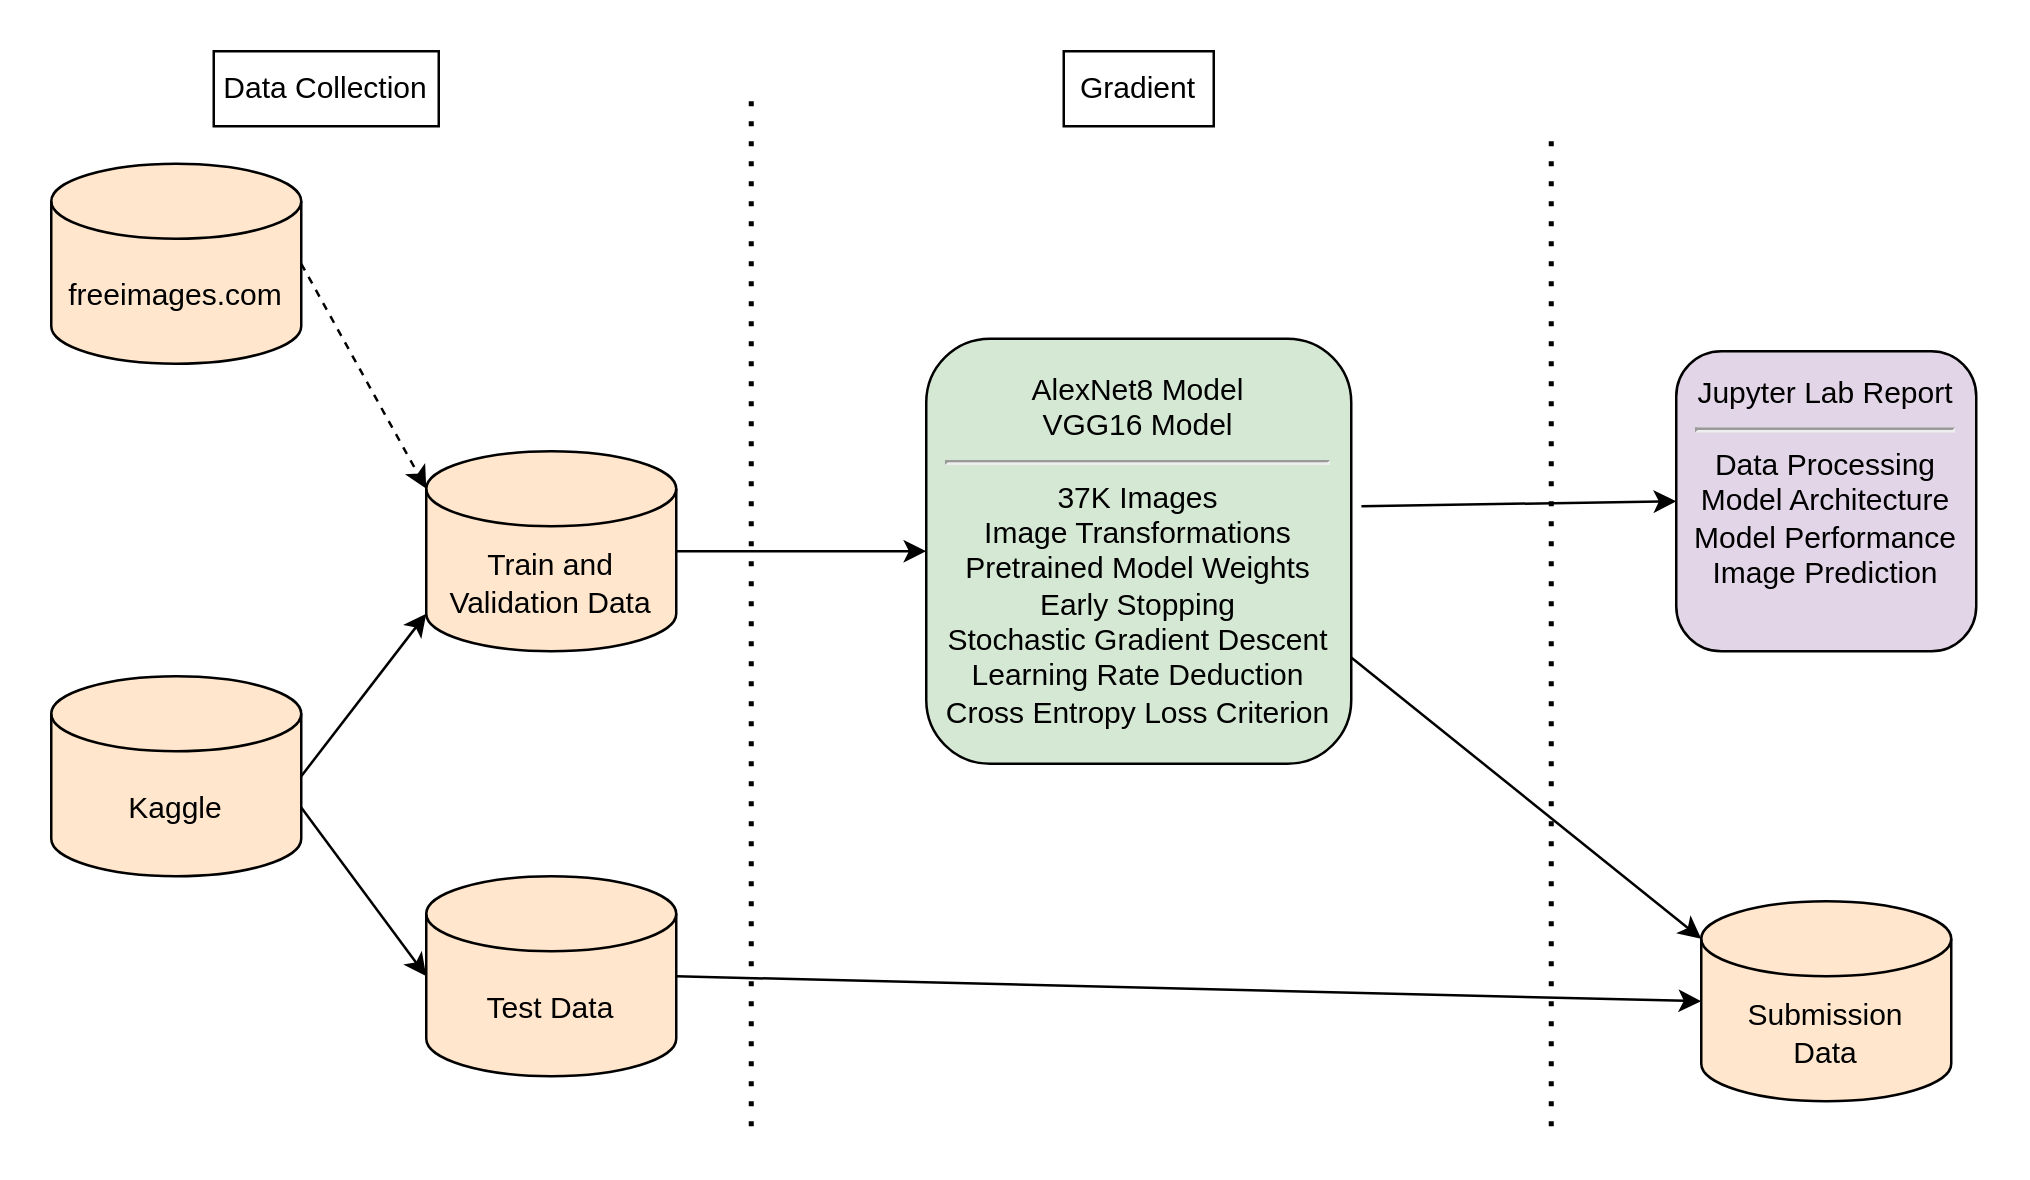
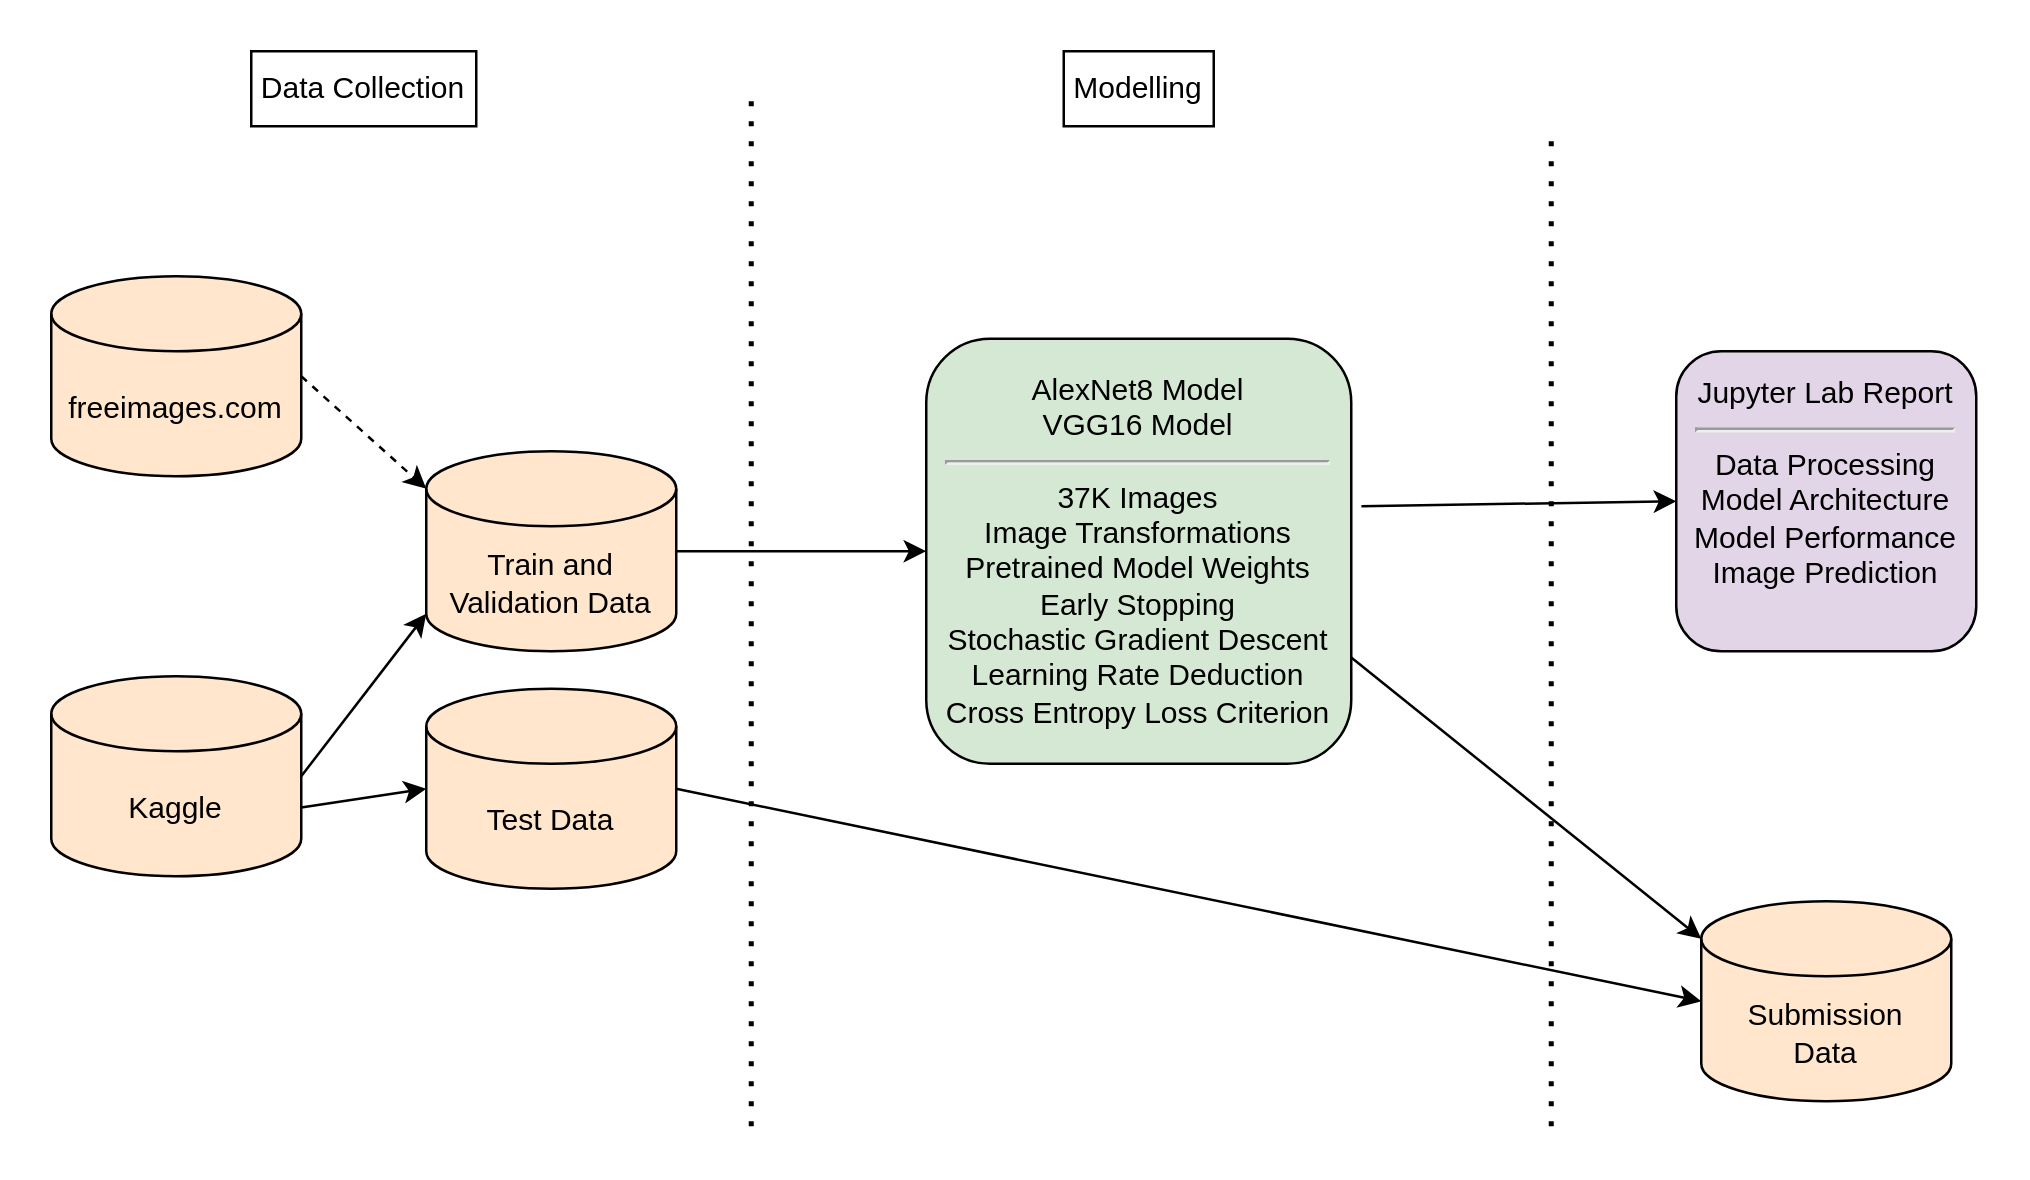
(326, 89) -> (364, 89)
(1139, 89) -> (1139, 89)
(176, 264) -> (176, 376)
(551, 976) -> (551, 789)
